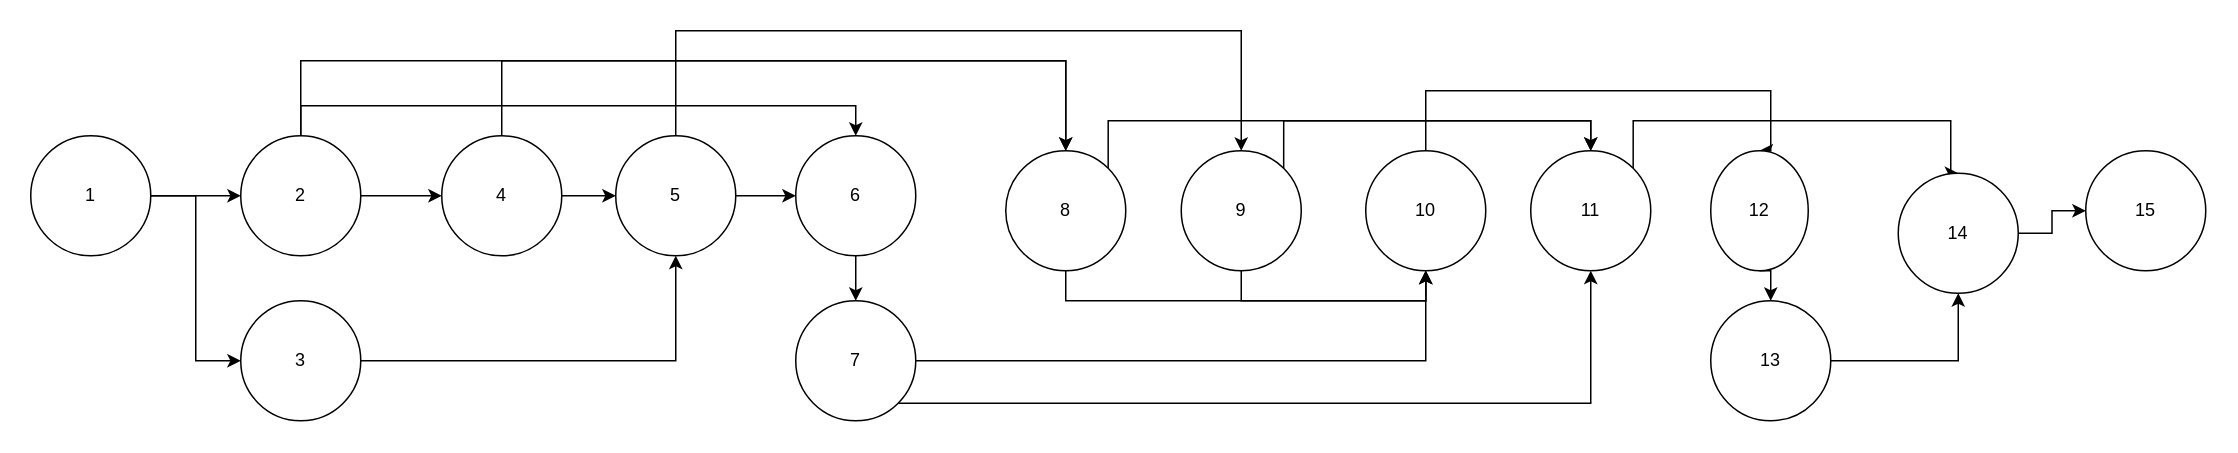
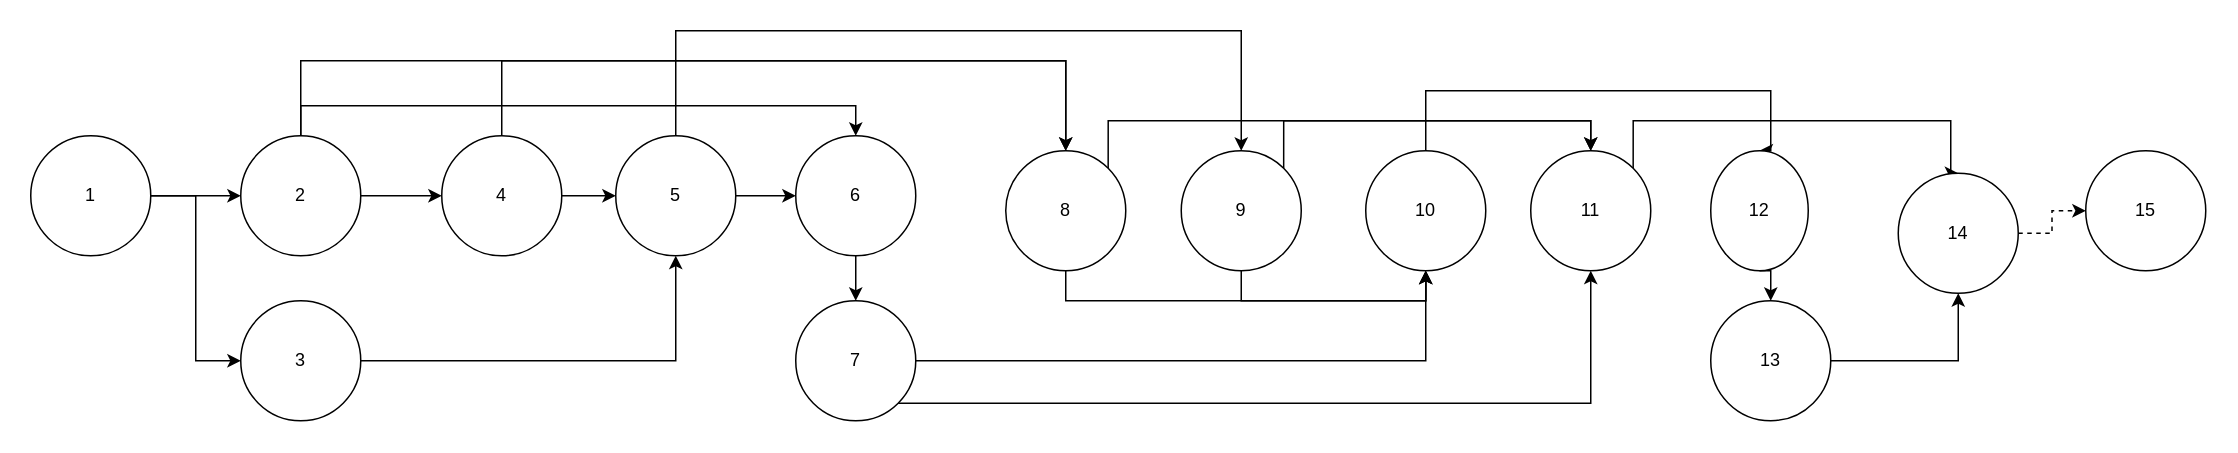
(2052, 225) -> (2052, 225)
